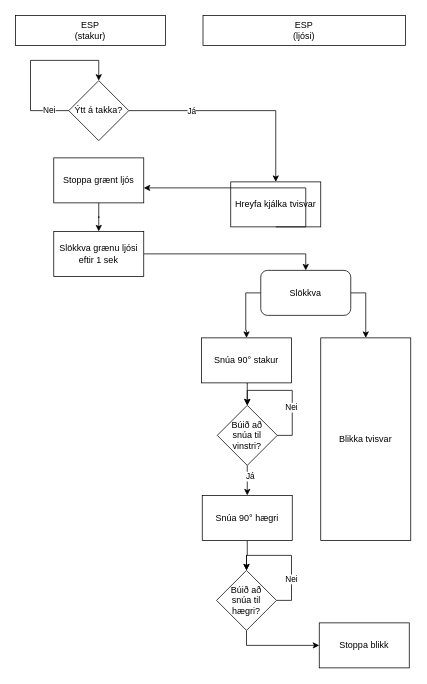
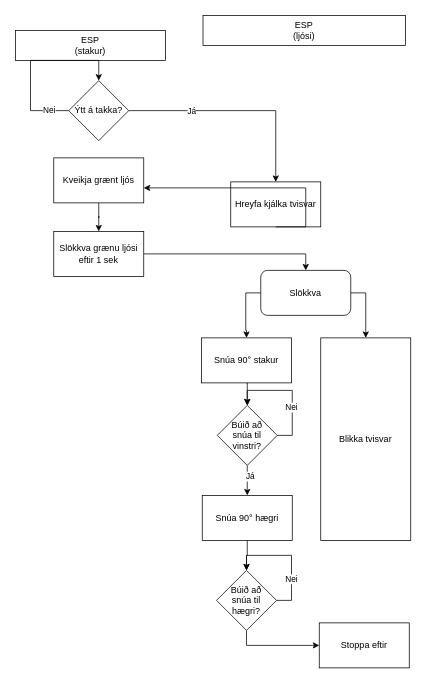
(90, 30) -> (90, 45)
(99, 180) -> (99, 180)
(364, 645) -> (364, 645)
